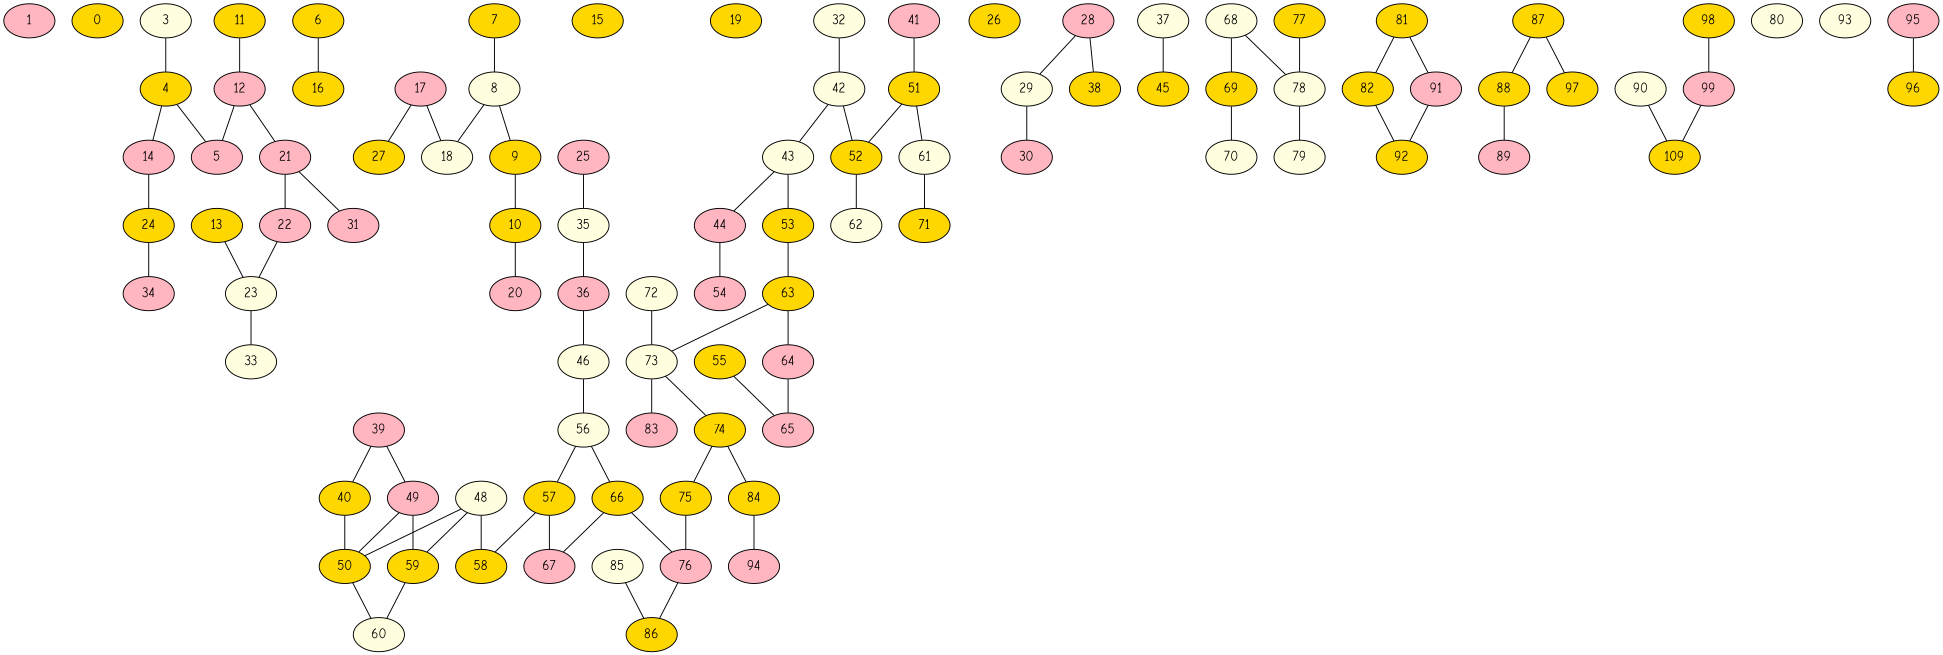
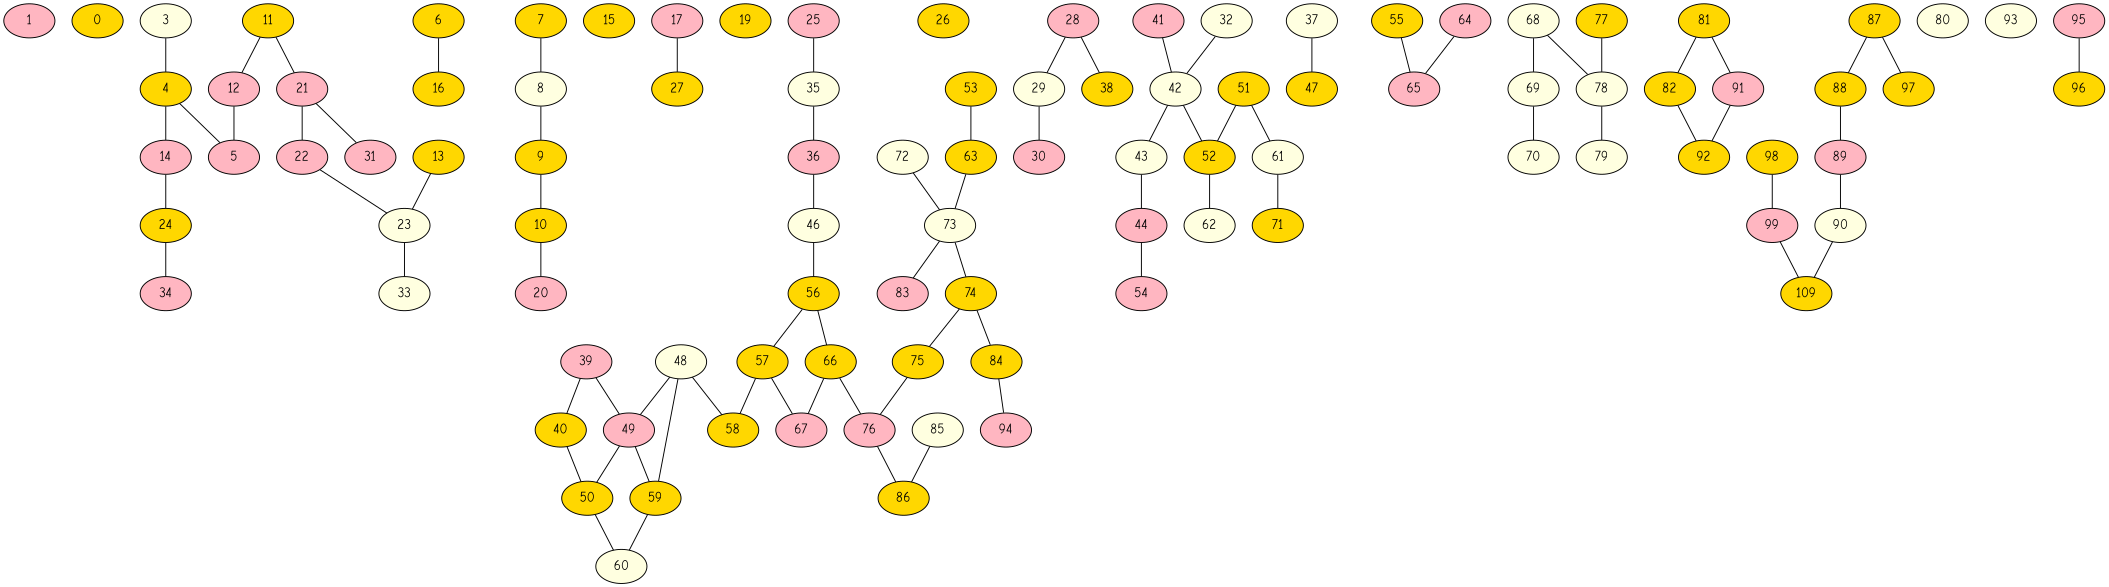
(914, 55) -> (1167, 55)
(1163, 89) -> (1312, 89)
(1231, 89) -> (1534, 89)
(262, 123) -> (285, 55)
(447, 157) -> none
(788, 191) -> none
none -> (1840, 191)
(788, 328) -> none
(583, 430) -> (814, 294)
(420, 529) -> (655, 396)
